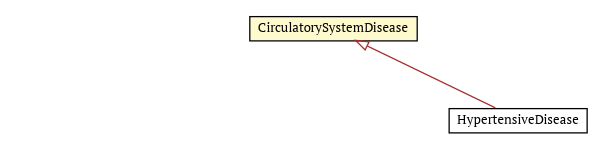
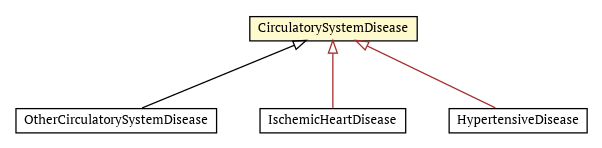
none -> (116, 120)
none -> (333, 120)
